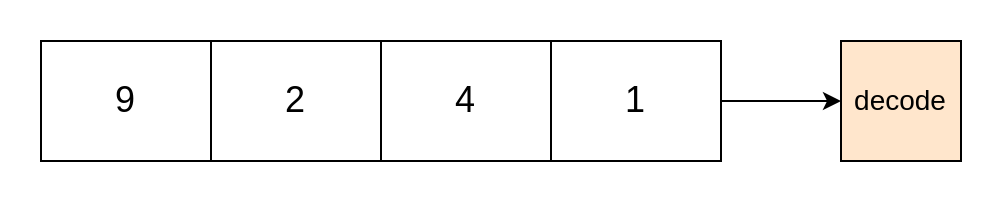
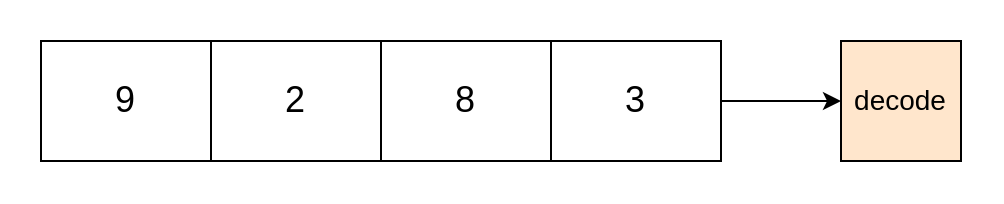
(466, 101) -> (466, 101)
(636, 101) -> (636, 101)
